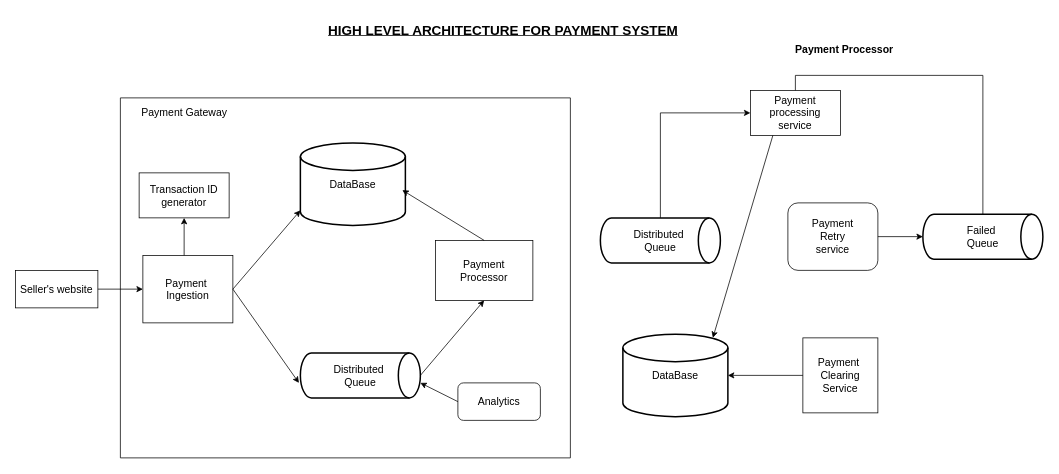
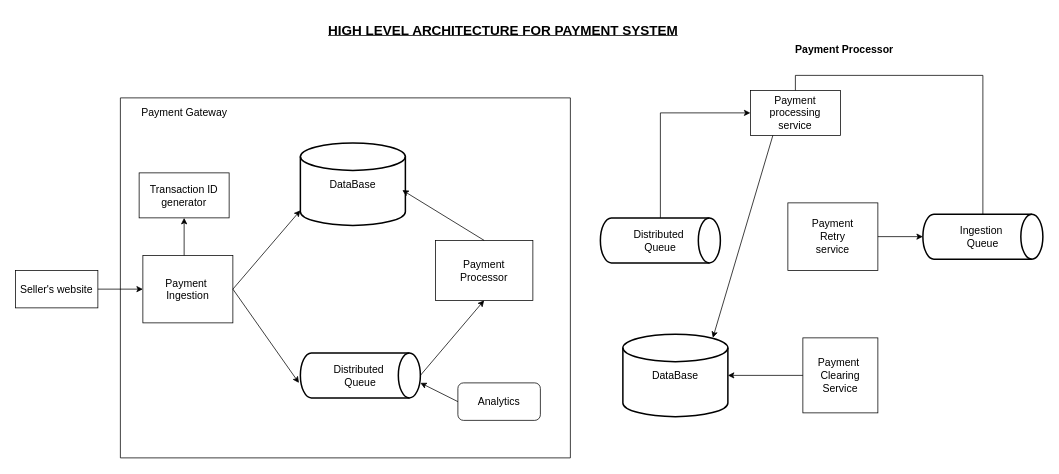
(833, 237) -> (833, 237)
(983, 237) -> (983, 237)
